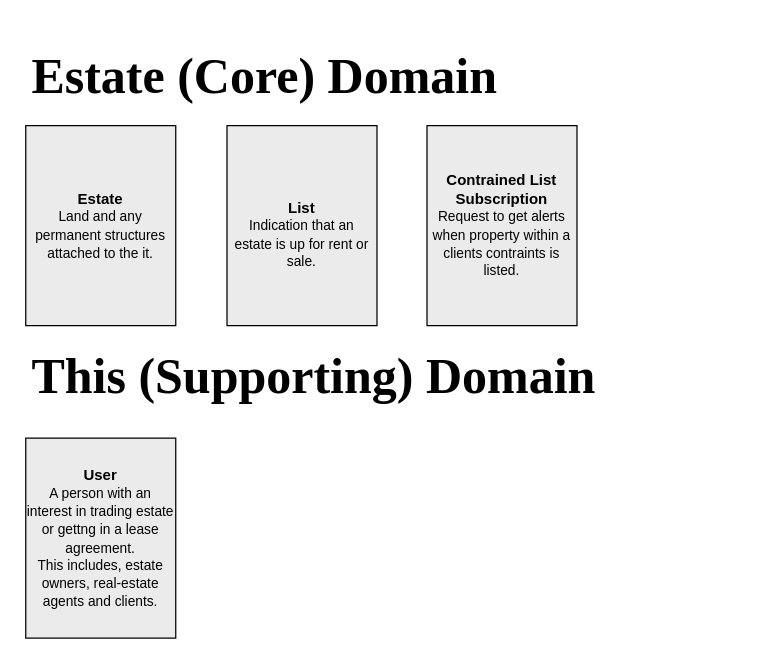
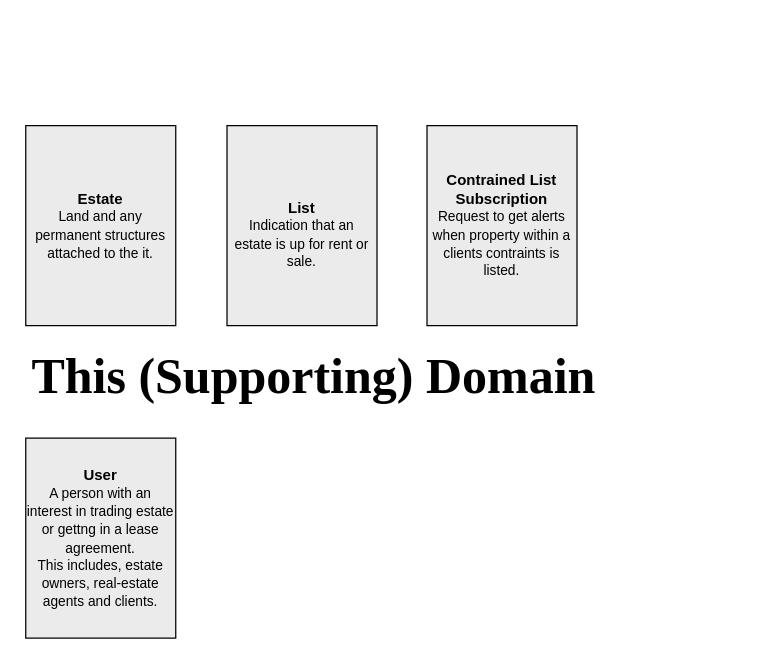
(326, 76) -> none
